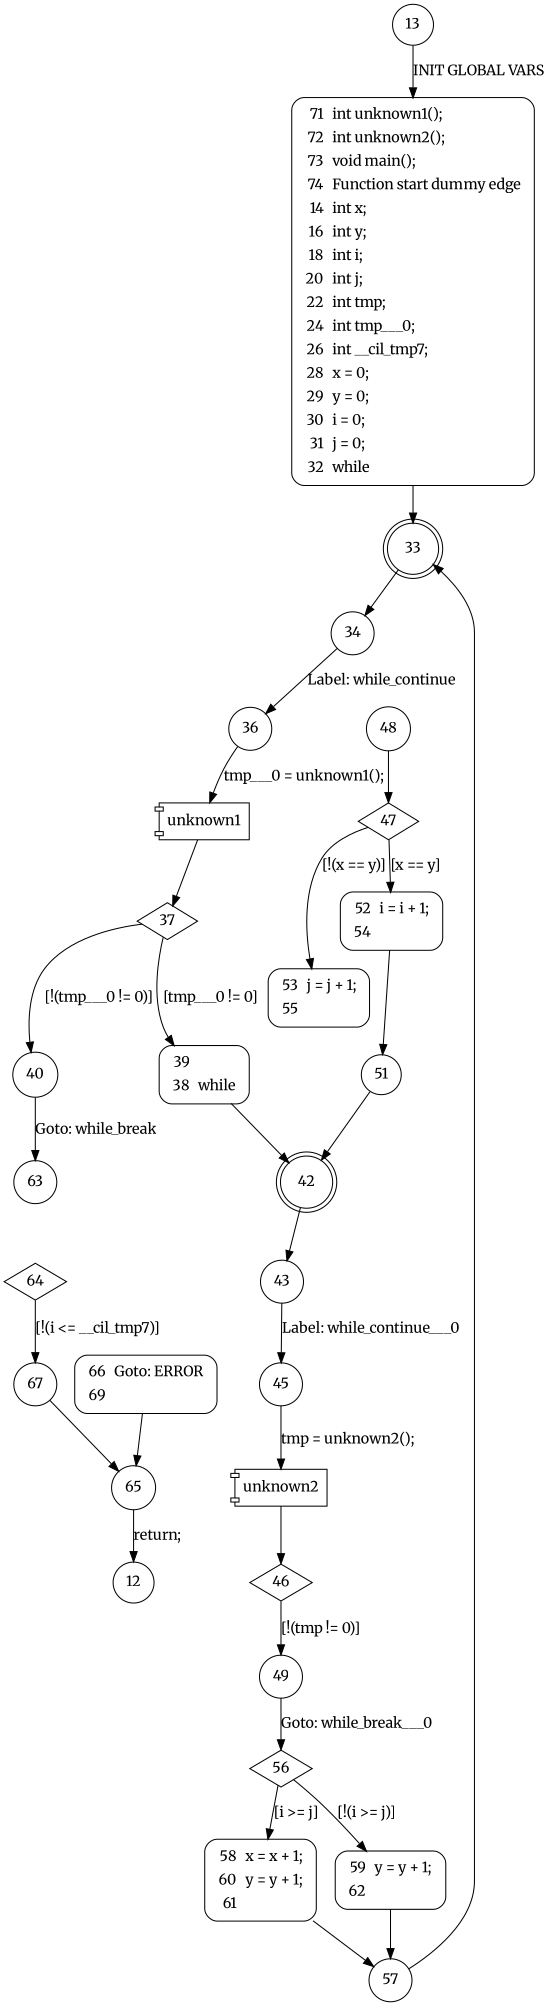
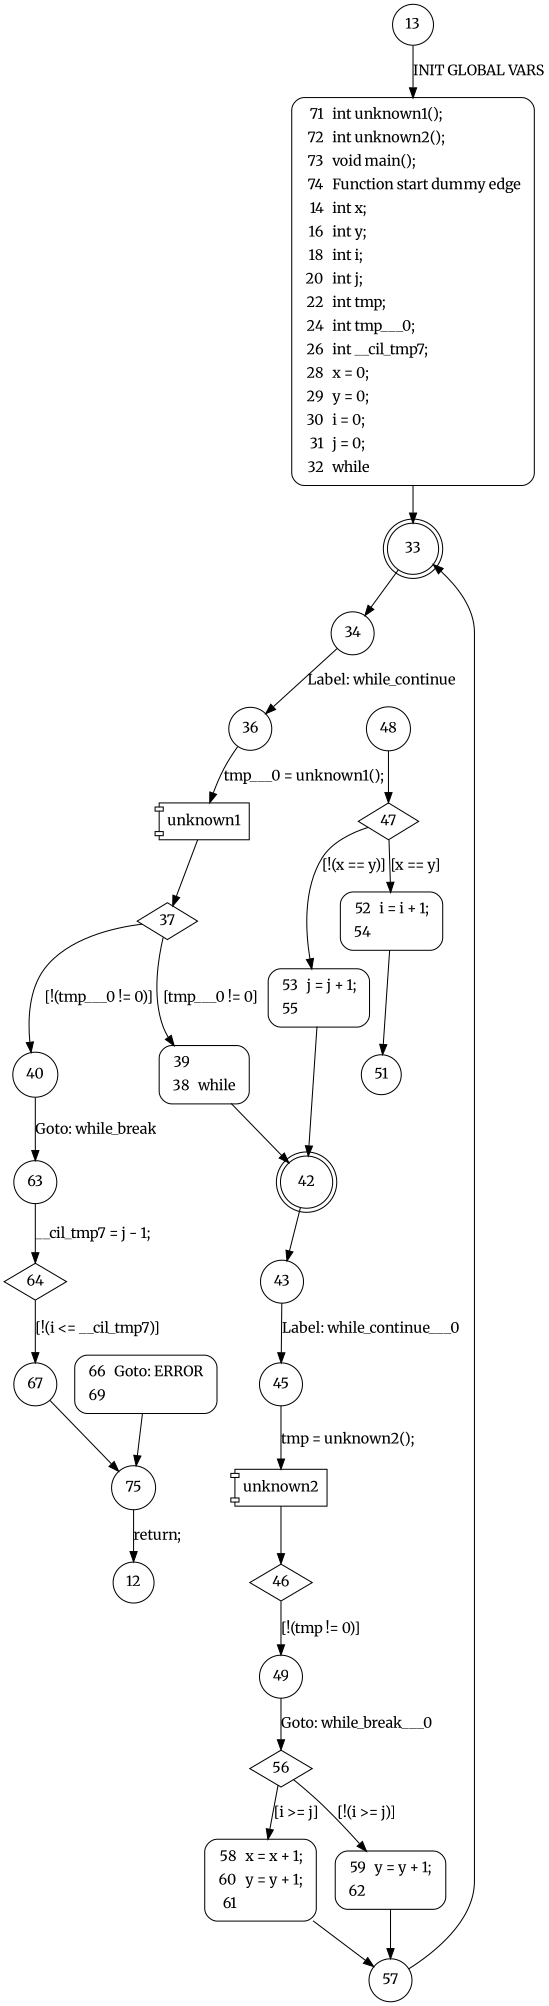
(349, 1122) -> (313, 1086)
none -> (35, 1228)
(134, 1488) -> (134, 1488)
